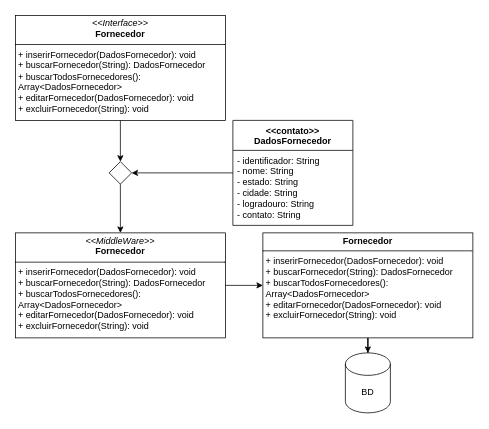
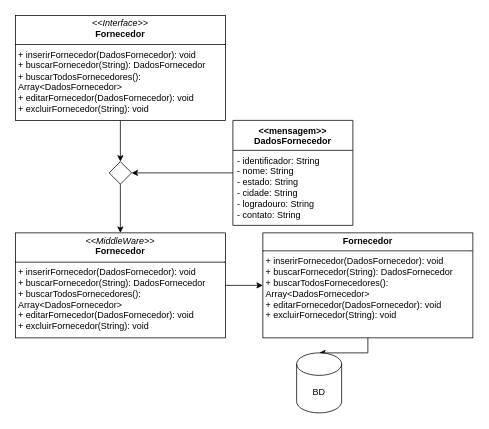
(293, 136) -> (293, 136)
(368, 383) -> (319, 383)
